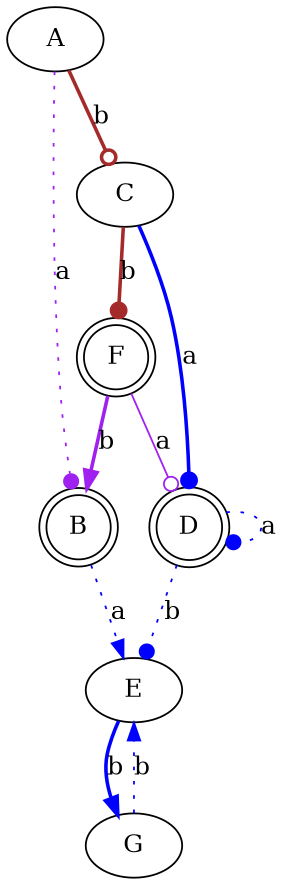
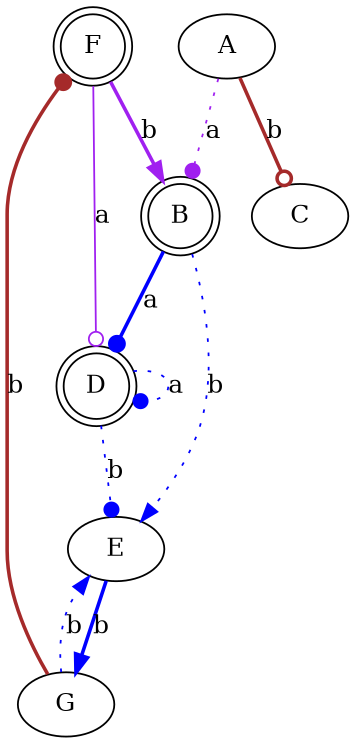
(121, 265) -> (7, 379)
(177, 346) -> (142, 294)
(119, 612) -> (216, 386)
